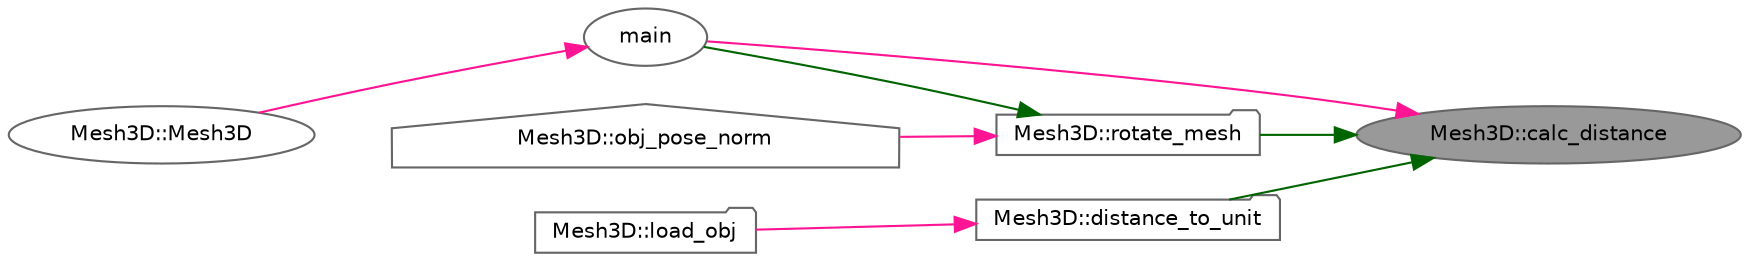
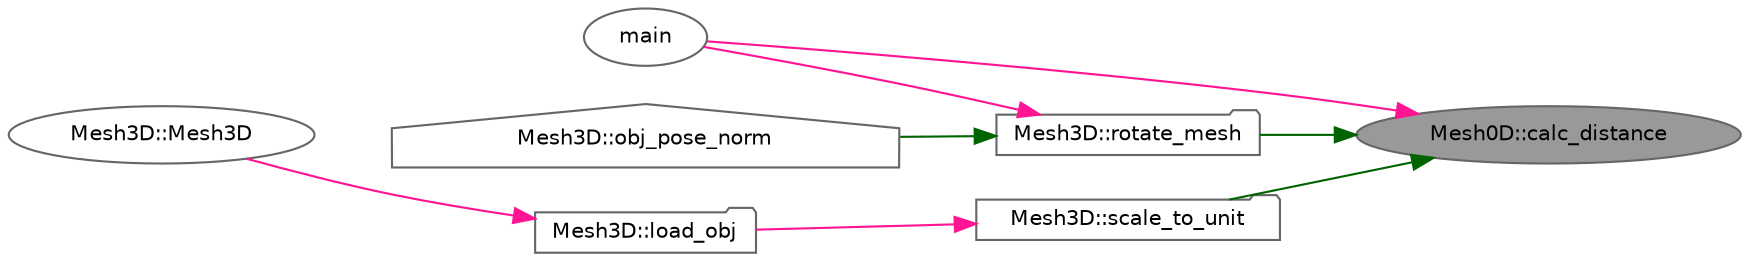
(862, 76) -> (862, 76)
(412, 80) -> (379, 192)
(1549, 135) -> (1549, 135)
(937, 137) -> (937, 137)
(1128, 220) -> (1128, 220)
